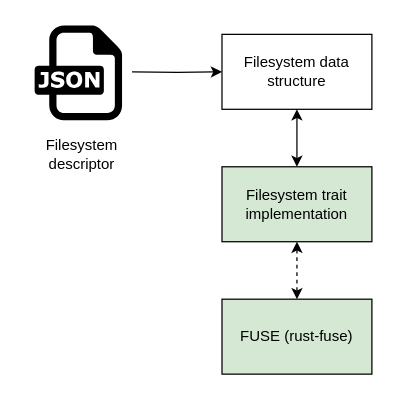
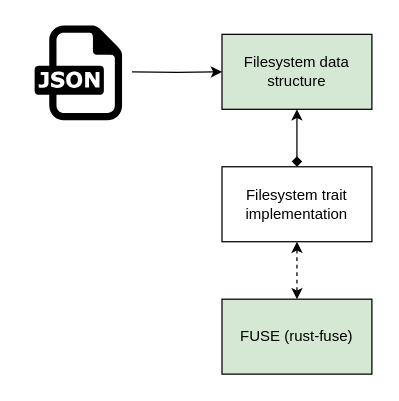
(297, 72) -> (297, 72)
(82, 154) -> none
(297, 157) -> (297, 156)
(297, 204) -> (297, 204)
